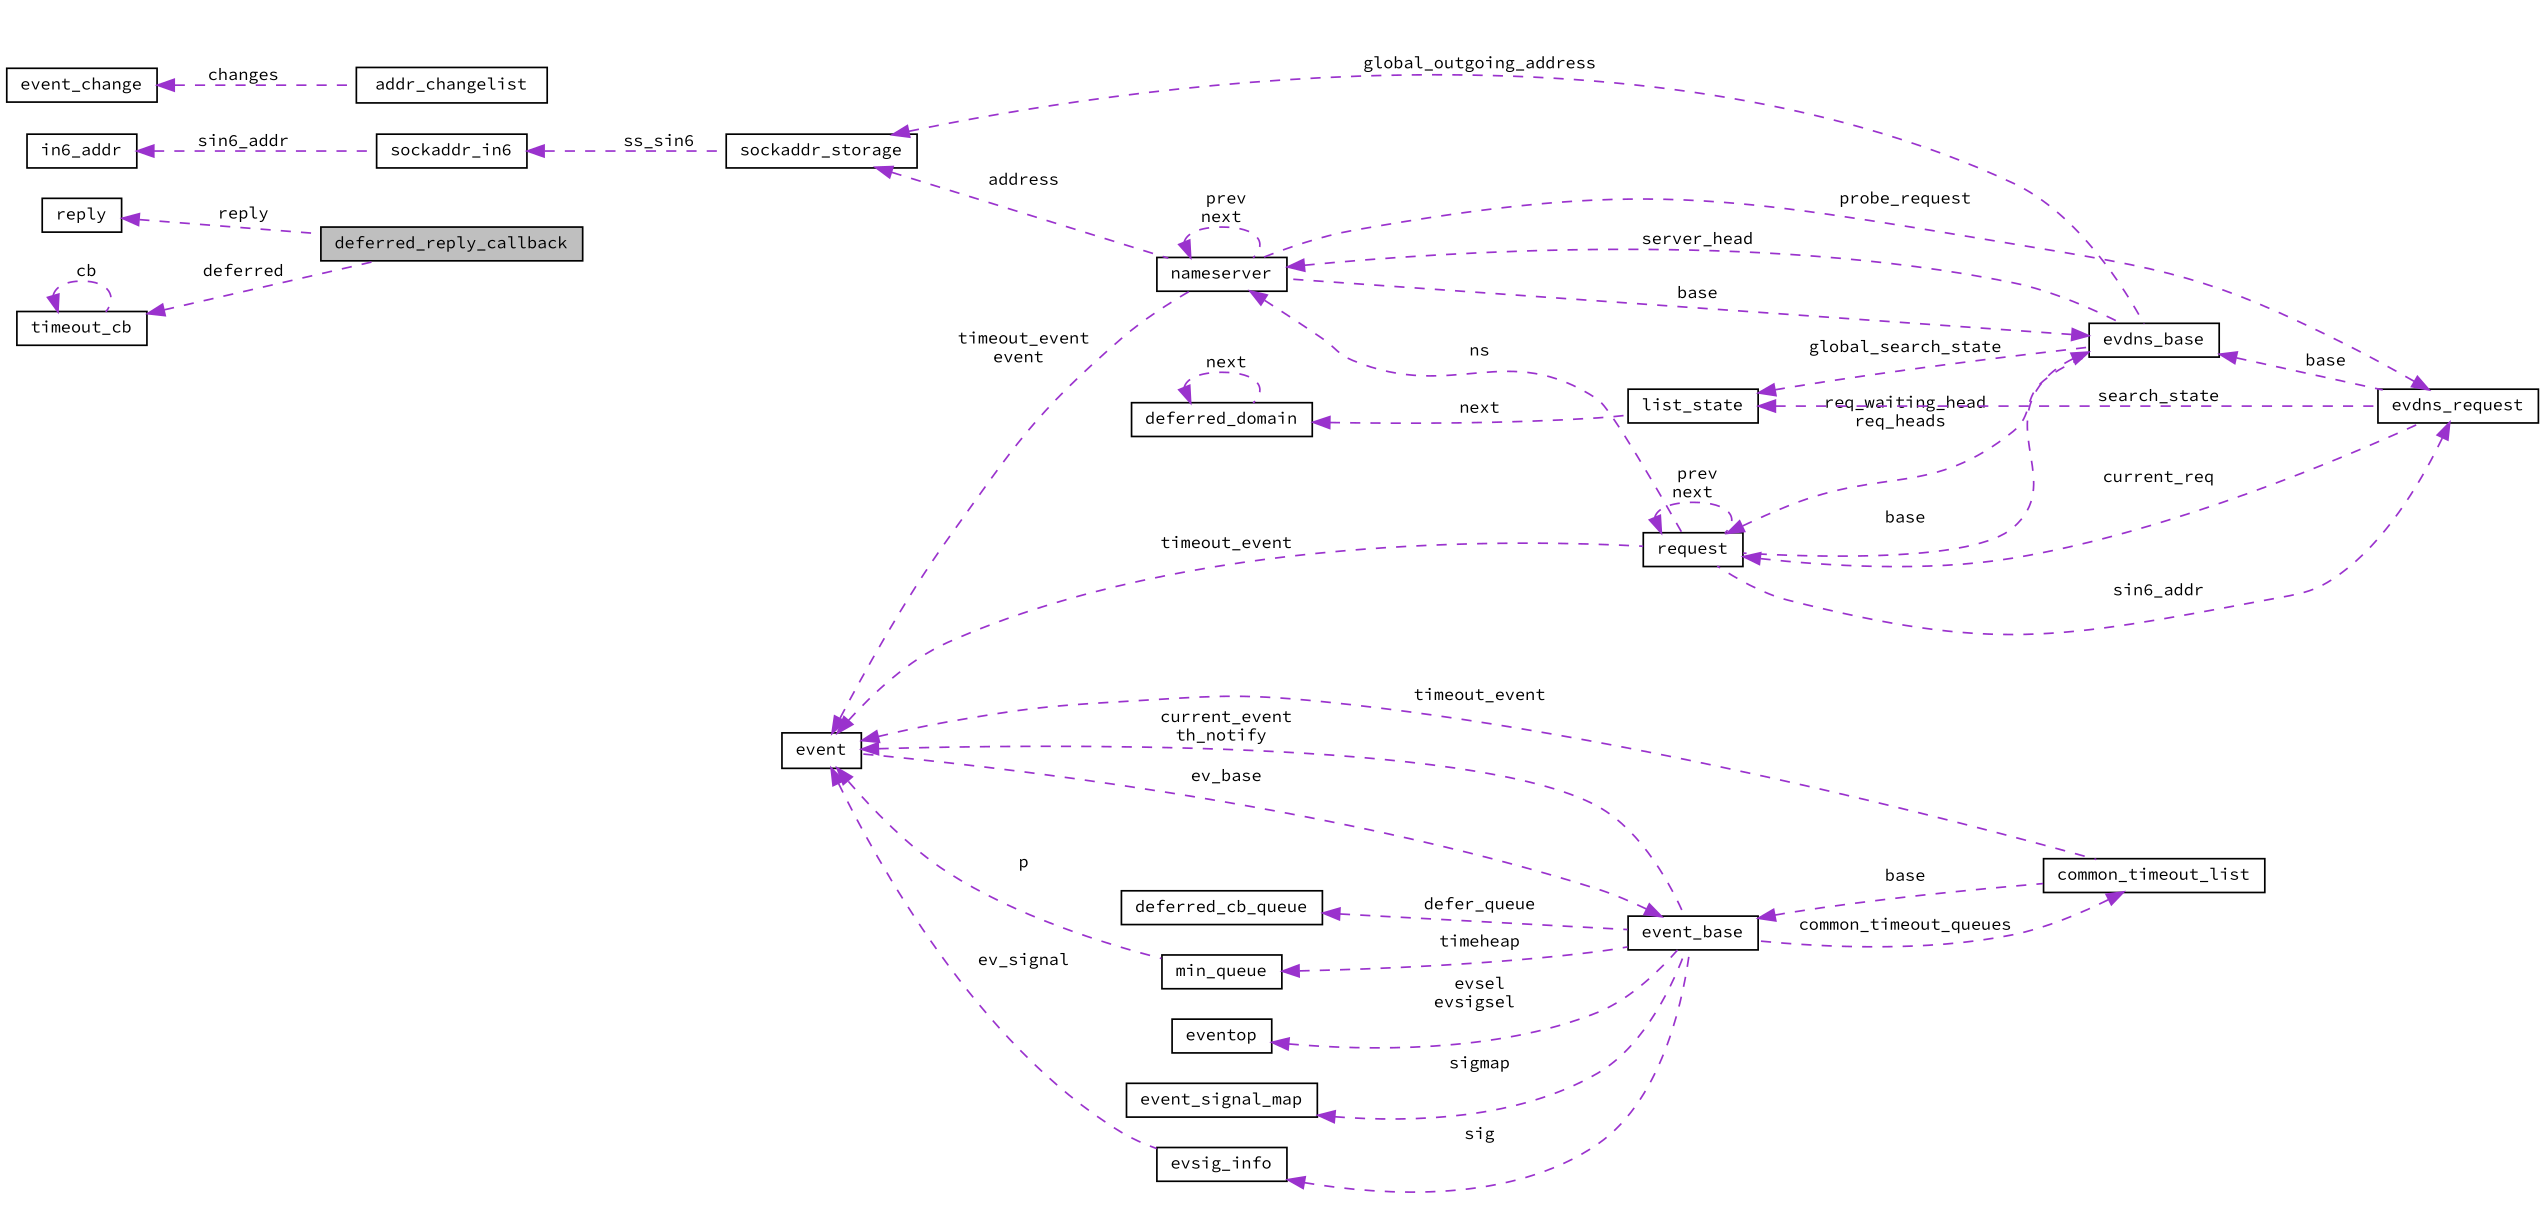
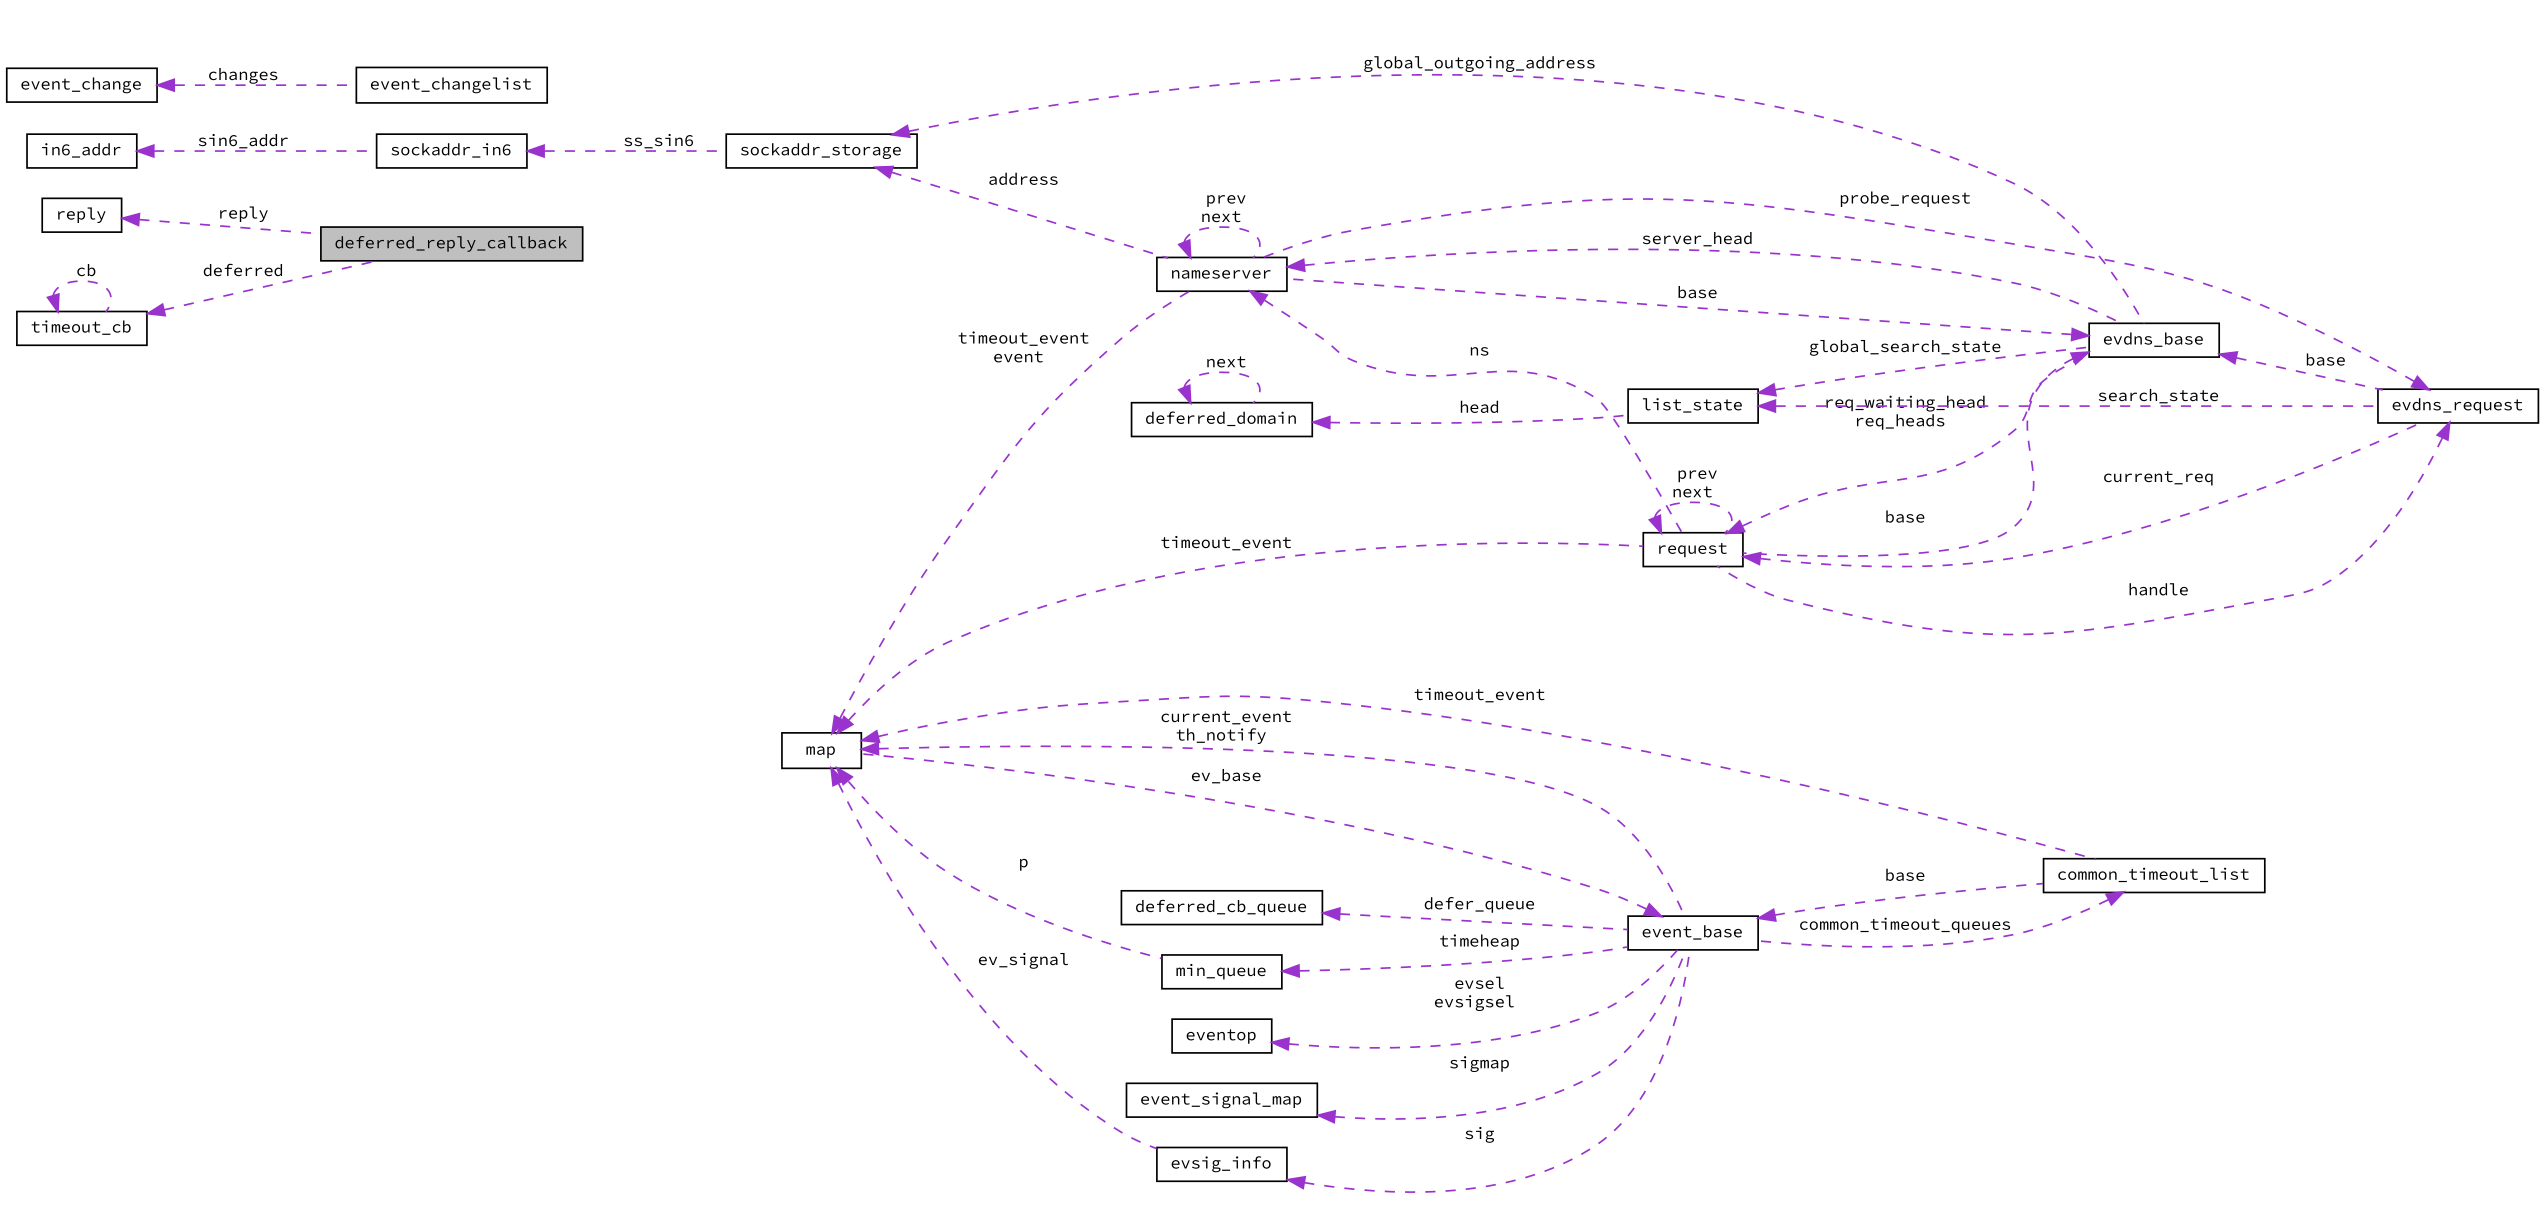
(452, 85) -> (452, 85)
(1475, 409) -> (1475, 409)
(2154, 591) -> (2154, 591)
(822, 751) -> (822, 751)
